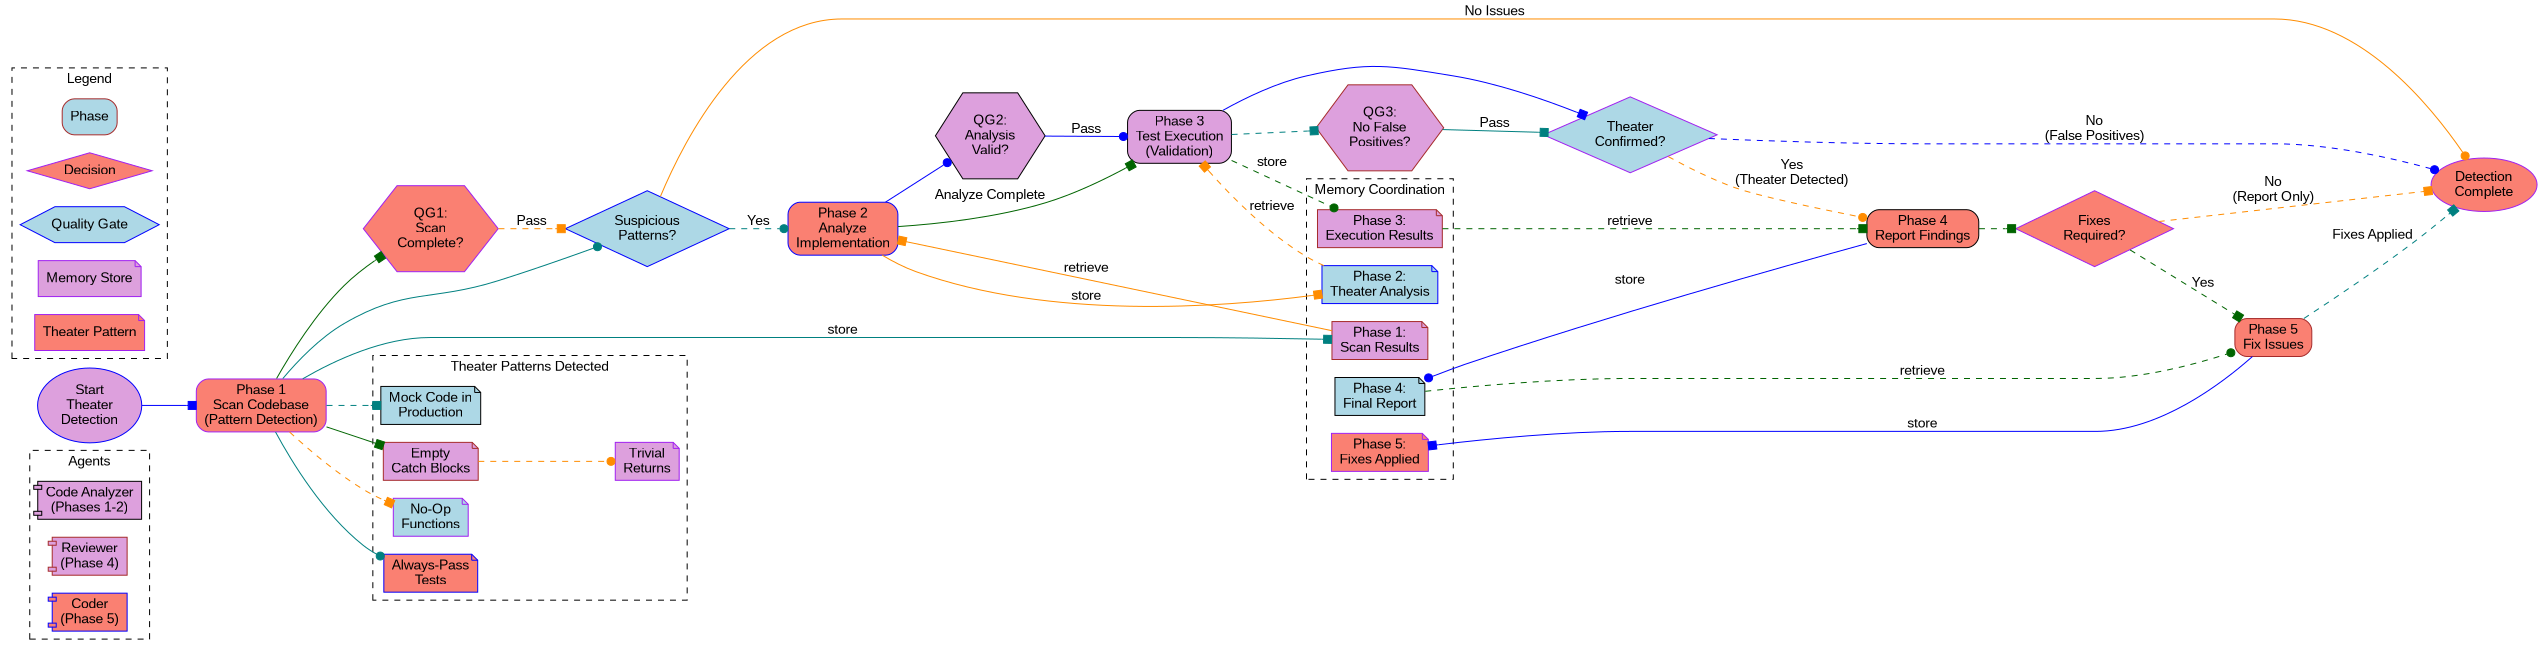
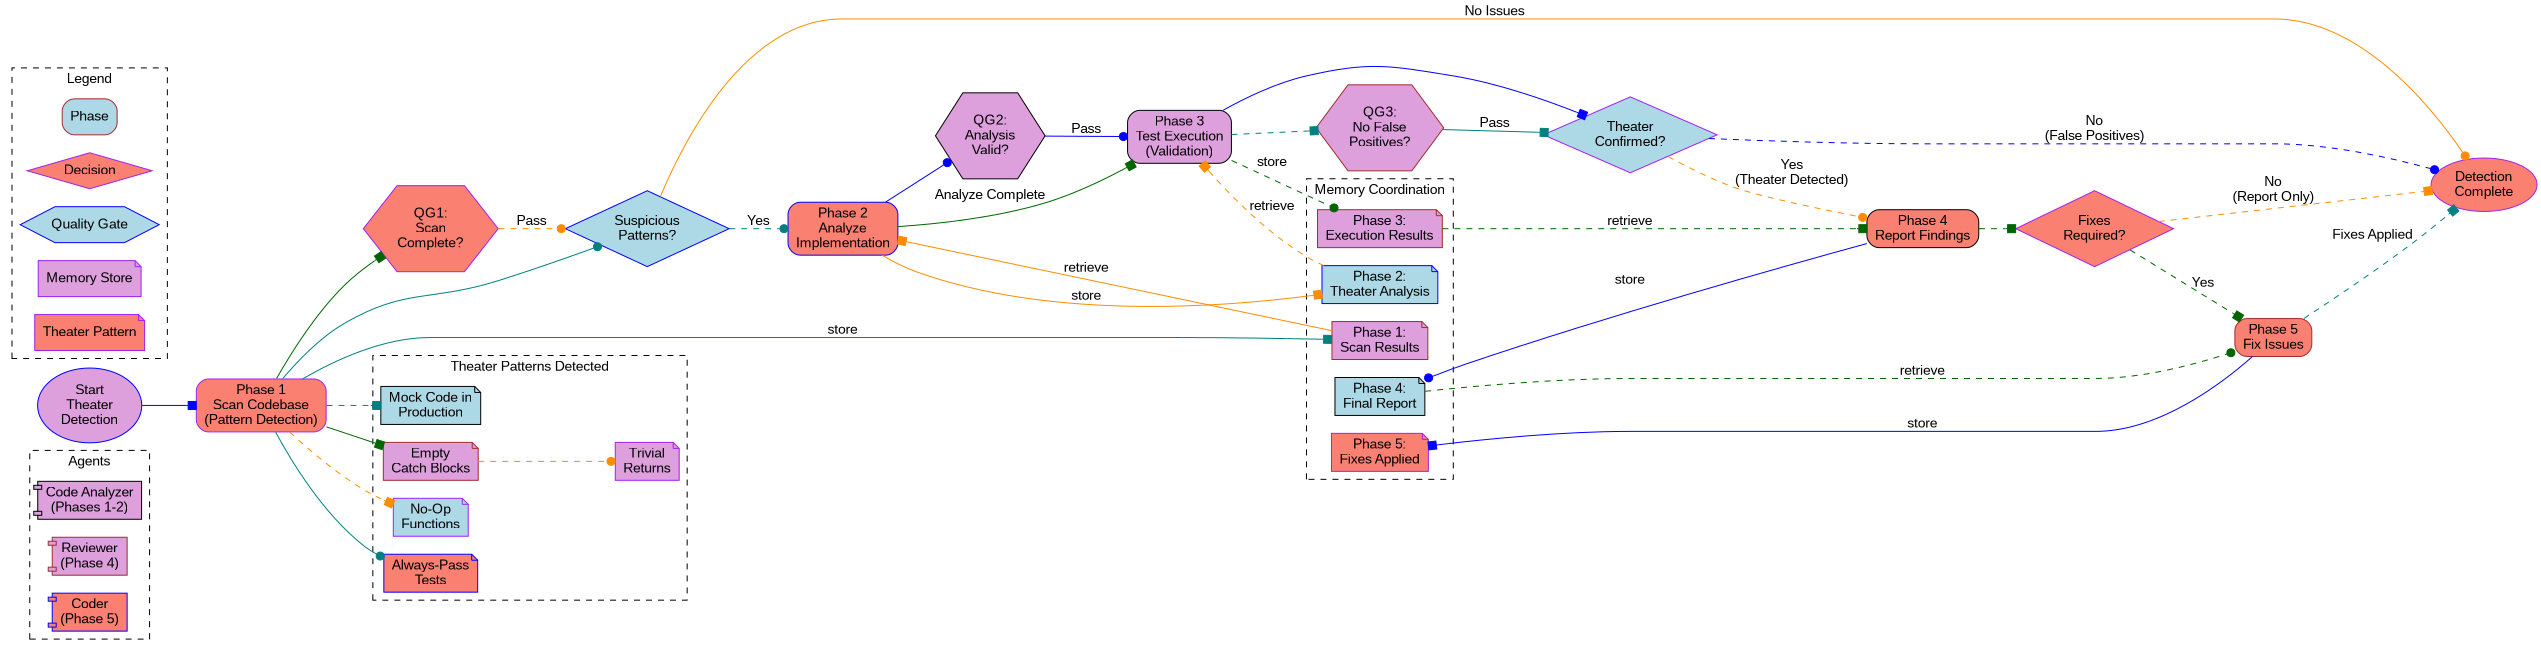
(527, 229) -> (528, 229)
